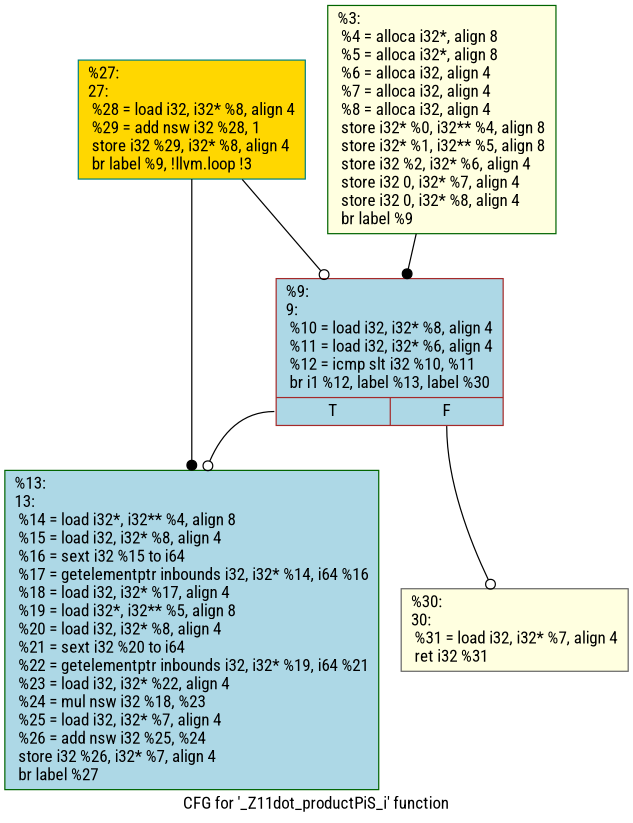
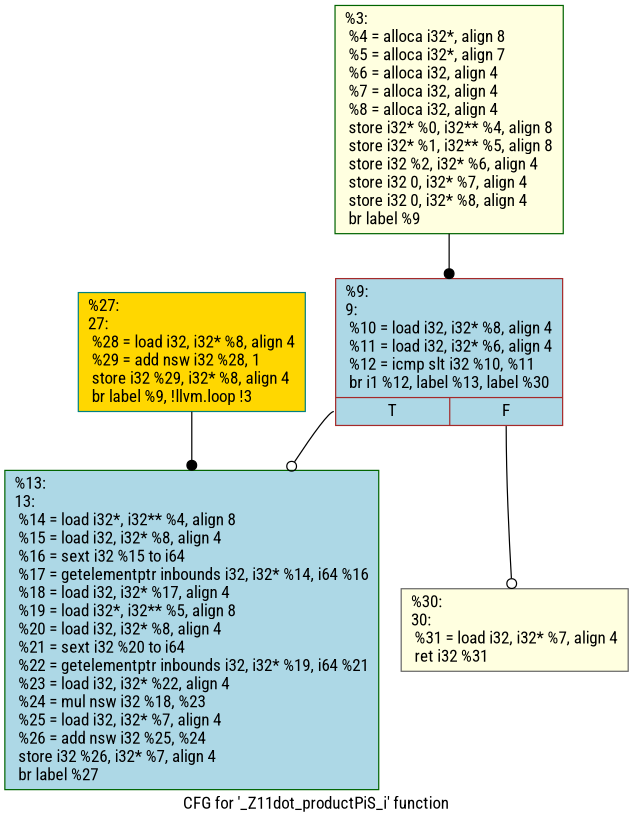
(418, 55) -> (425, 55)
(281, 225) -> none
